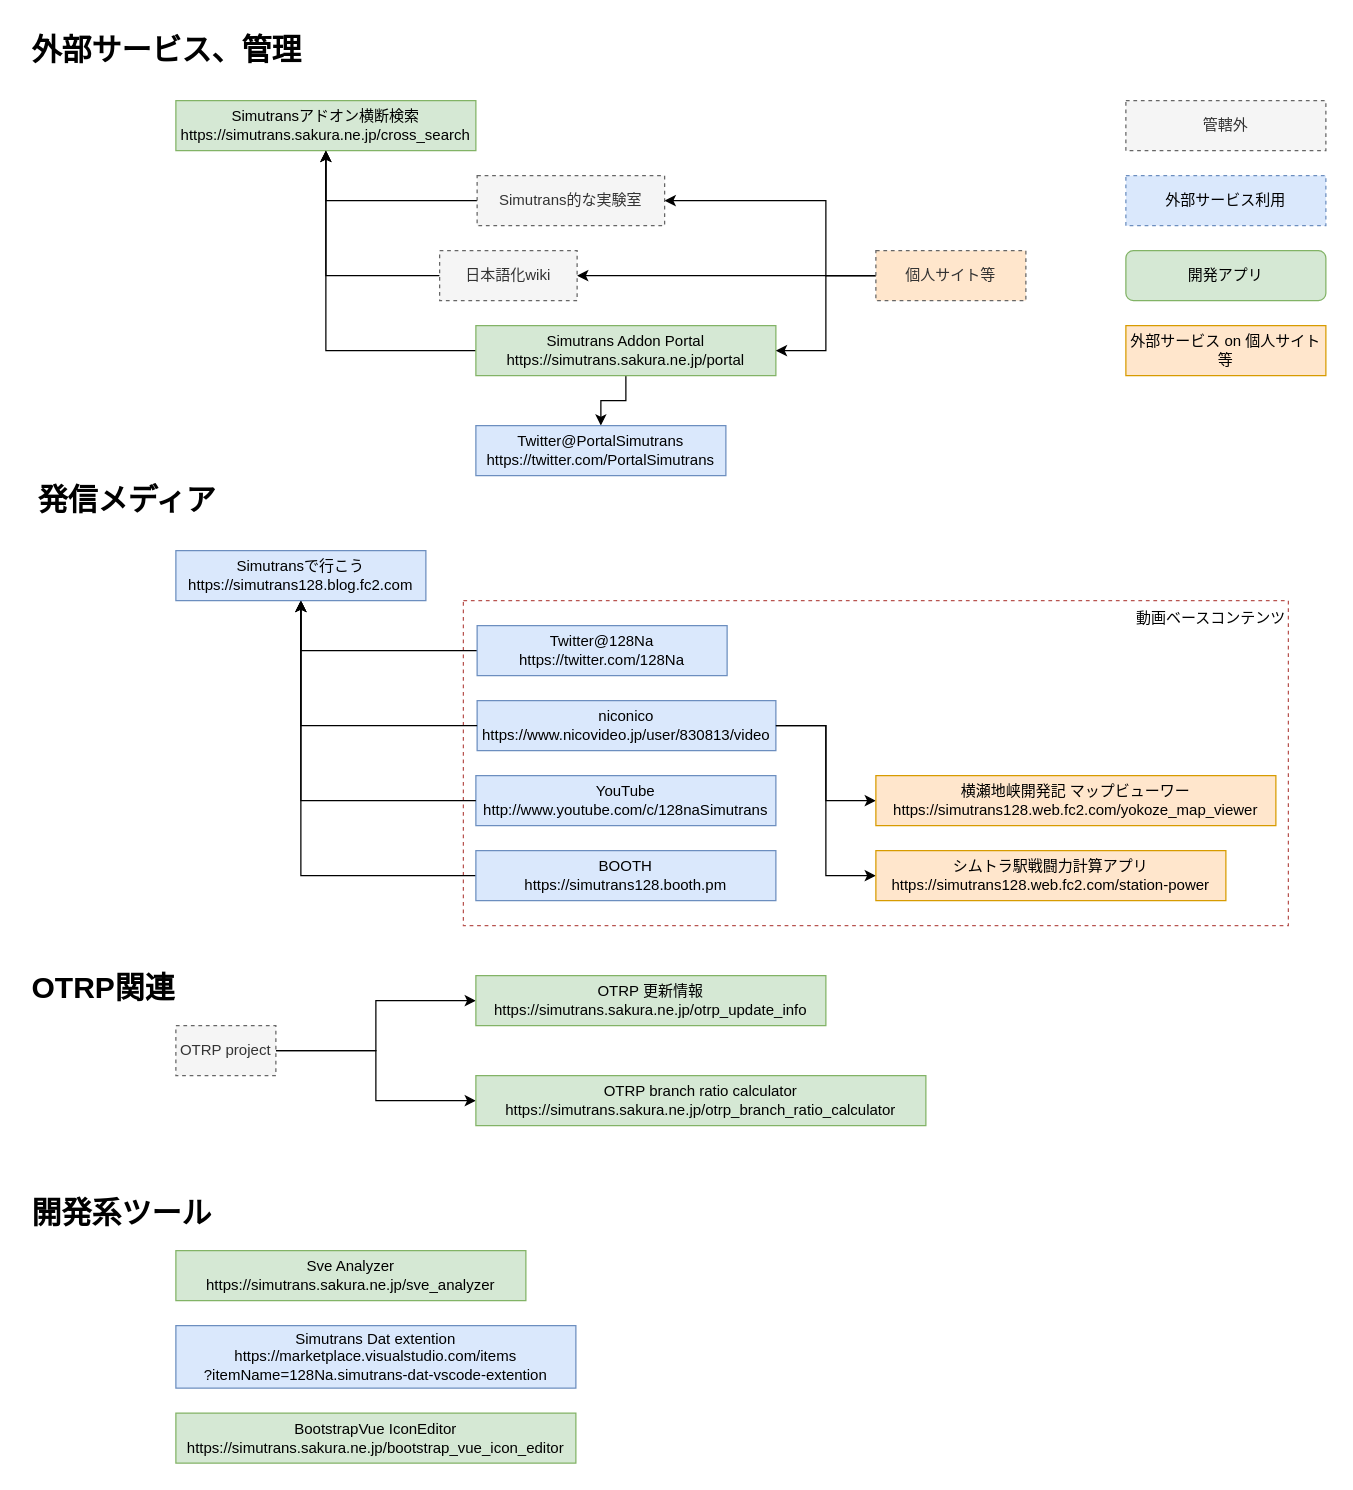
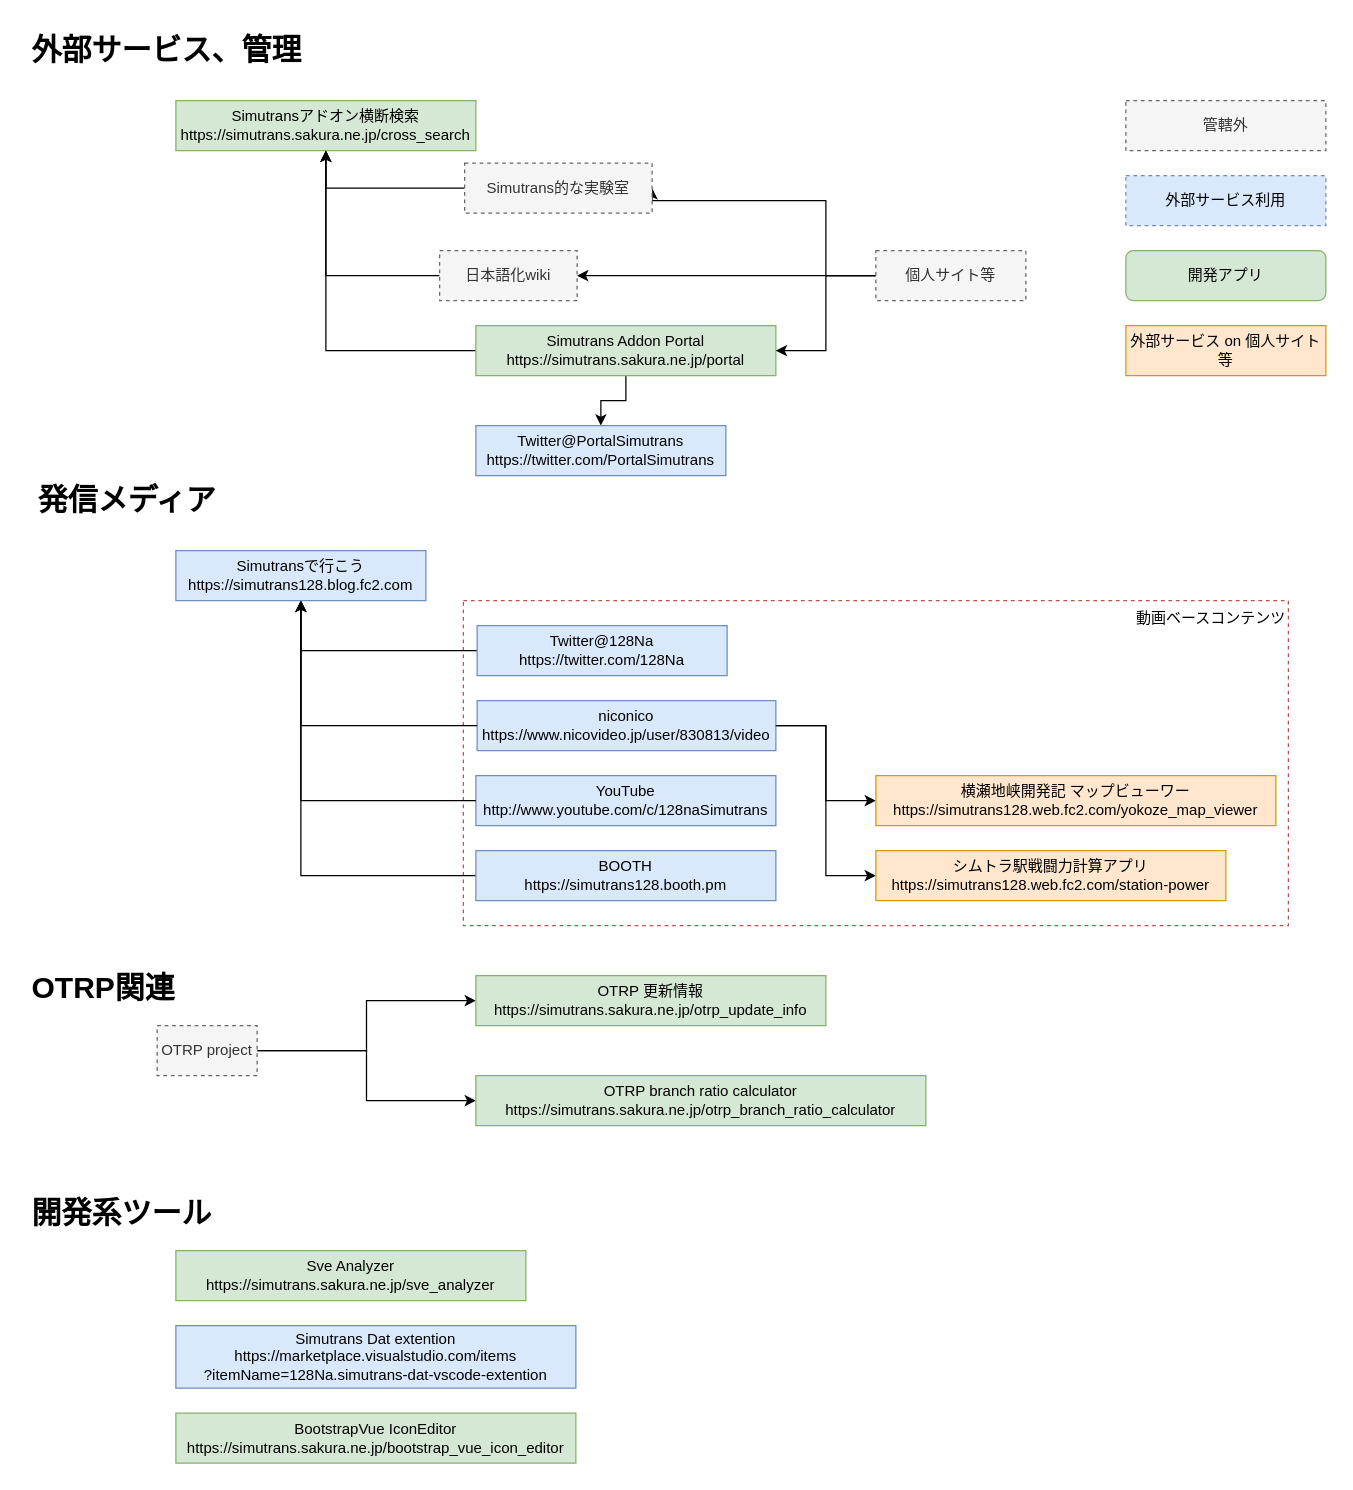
(571, 201) -> (558, 188)
(951, 276) -> (951, 276)
(226, 1051) -> (207, 1051)
